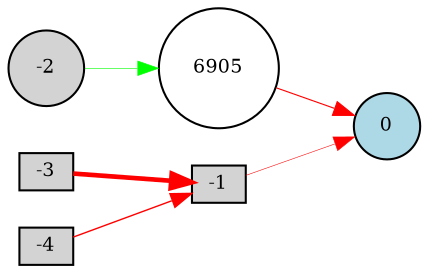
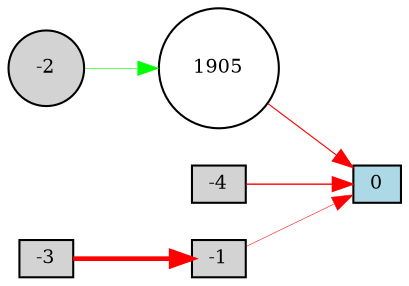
(219, 68) -> (219, 68)
(387, 126) -> (377, 184)
(123, 219) -> (289, 184)
